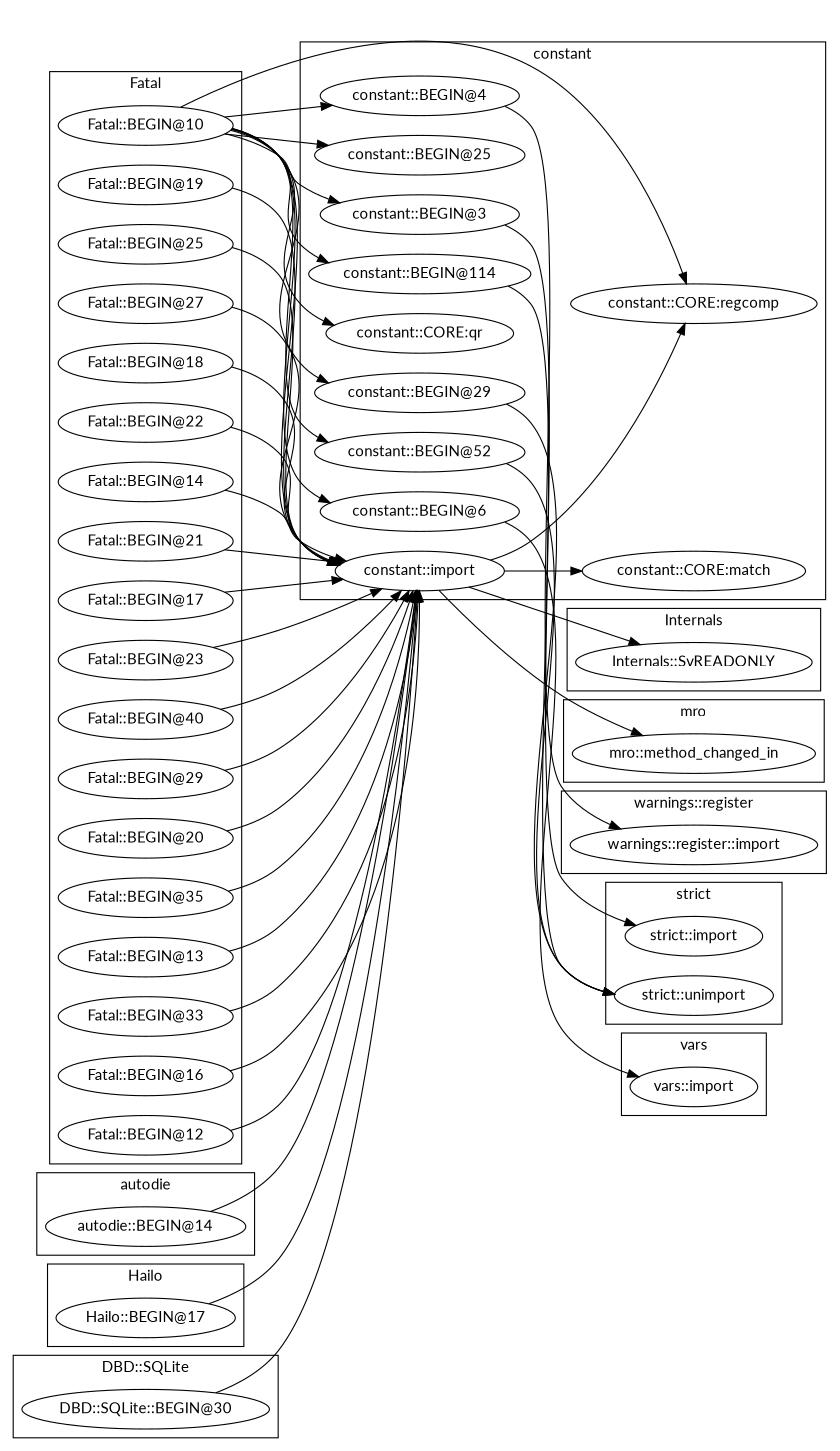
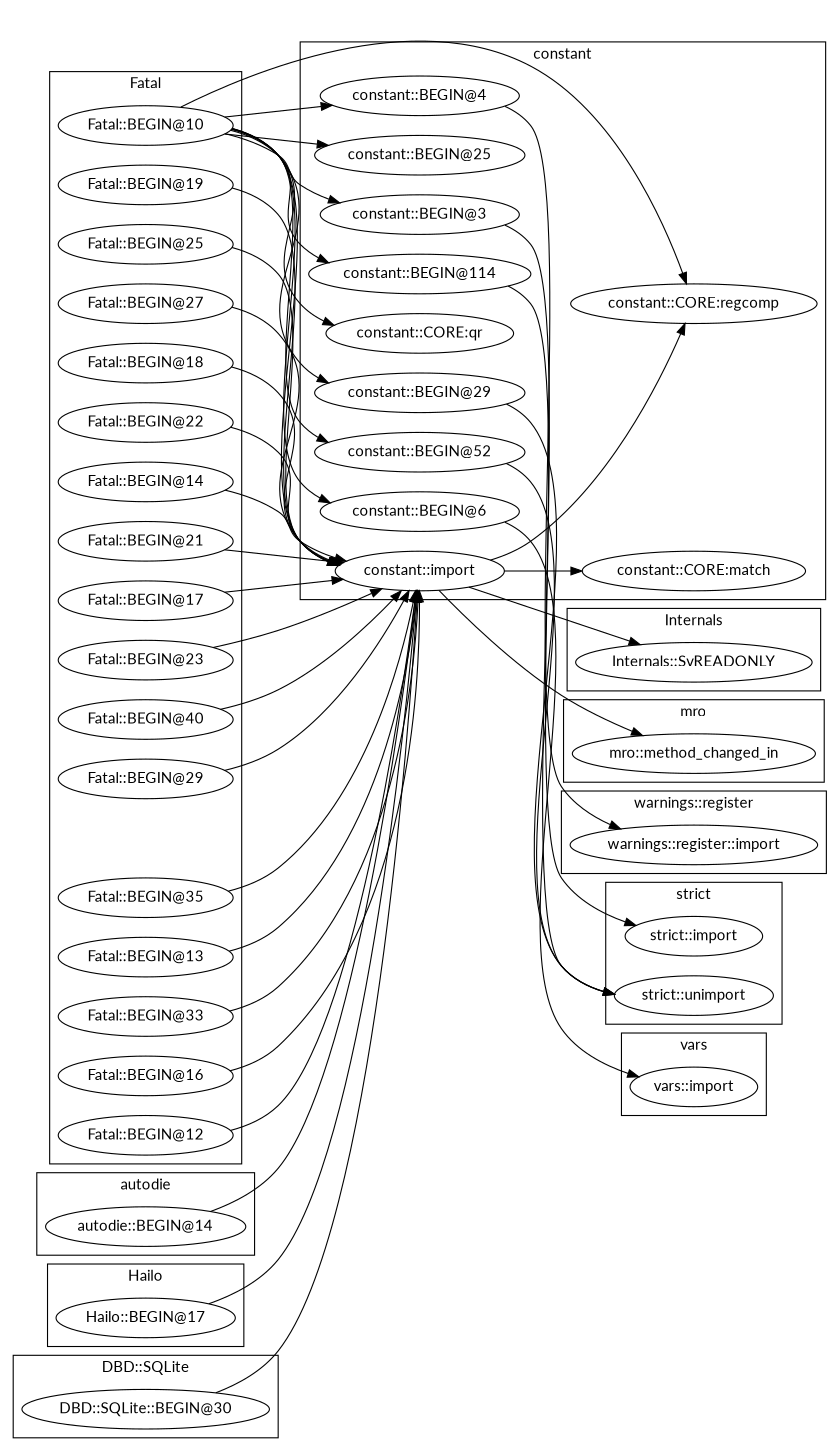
(146, 838) -> none
